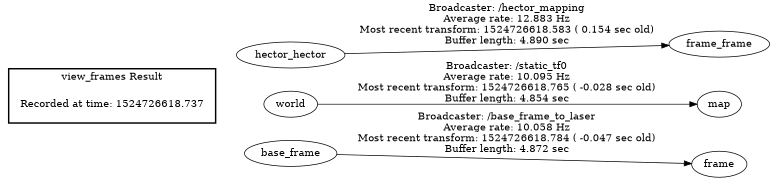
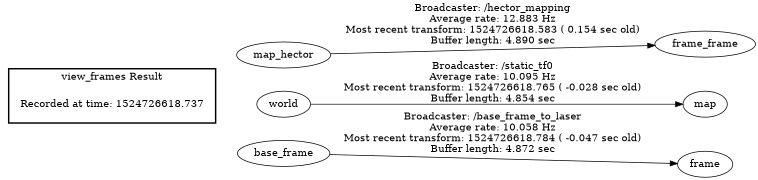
(291, 55) -> (284, 55)
